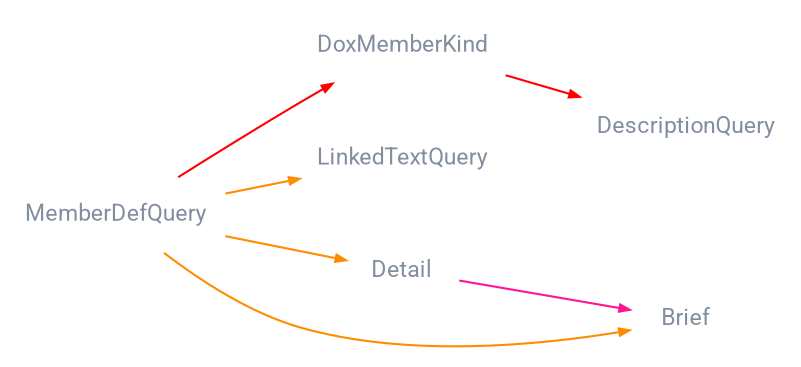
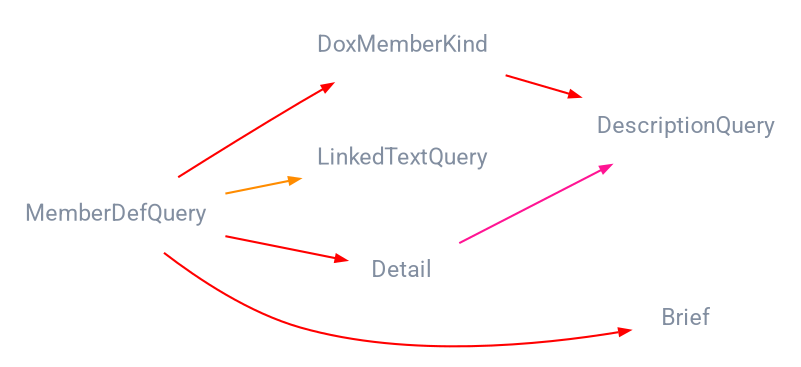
(280, 247) -> (280, 247)
(539, 294) -> (530, 207)
(381, 343) -> (381, 343)
